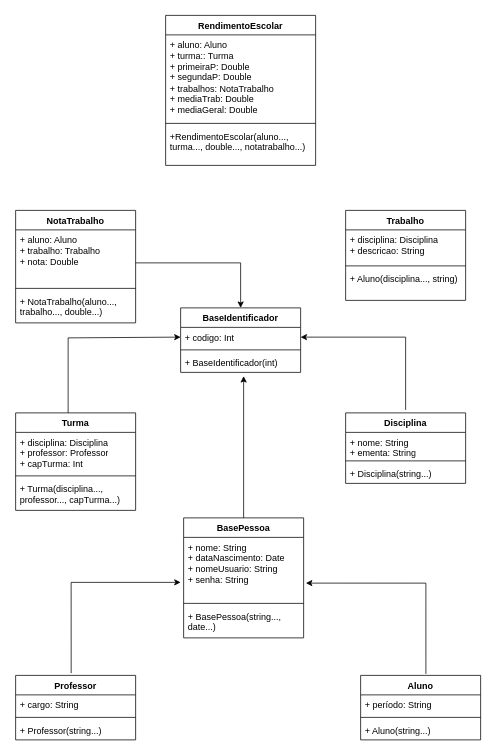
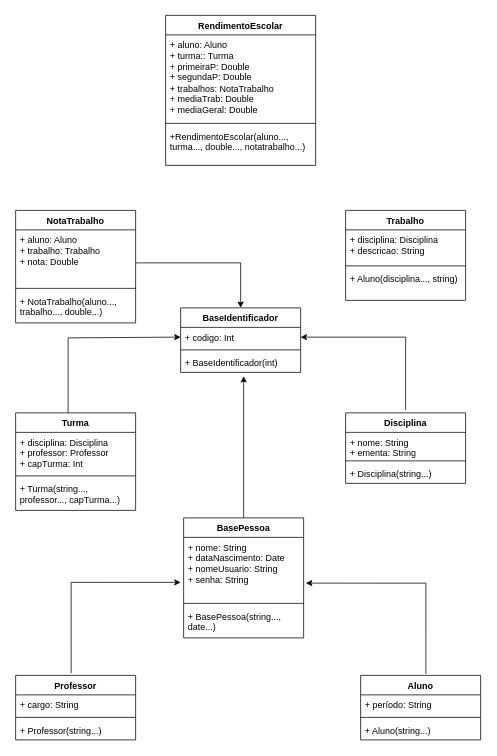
(76, 495) -> (76, 495)
